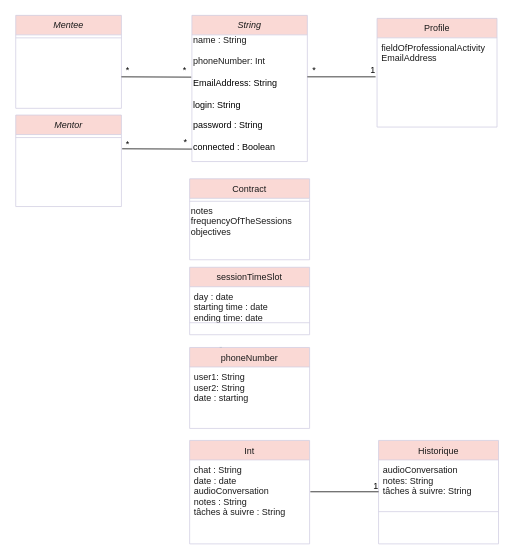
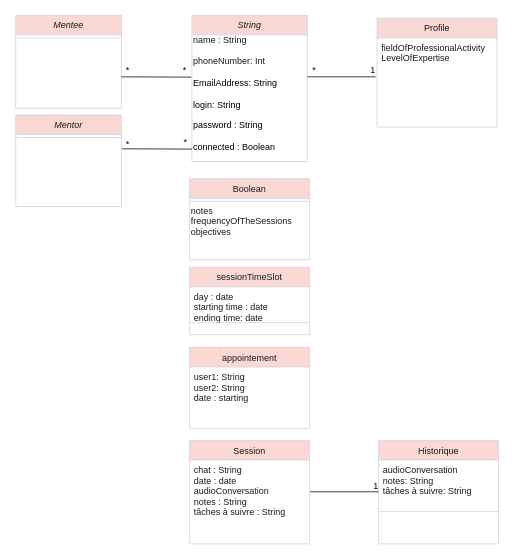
(442, 48) -> (442, 48)
(249, 189) -> (249, 189)
(249, 358) -> (249, 358)
(249, 451) -> (249, 451)
